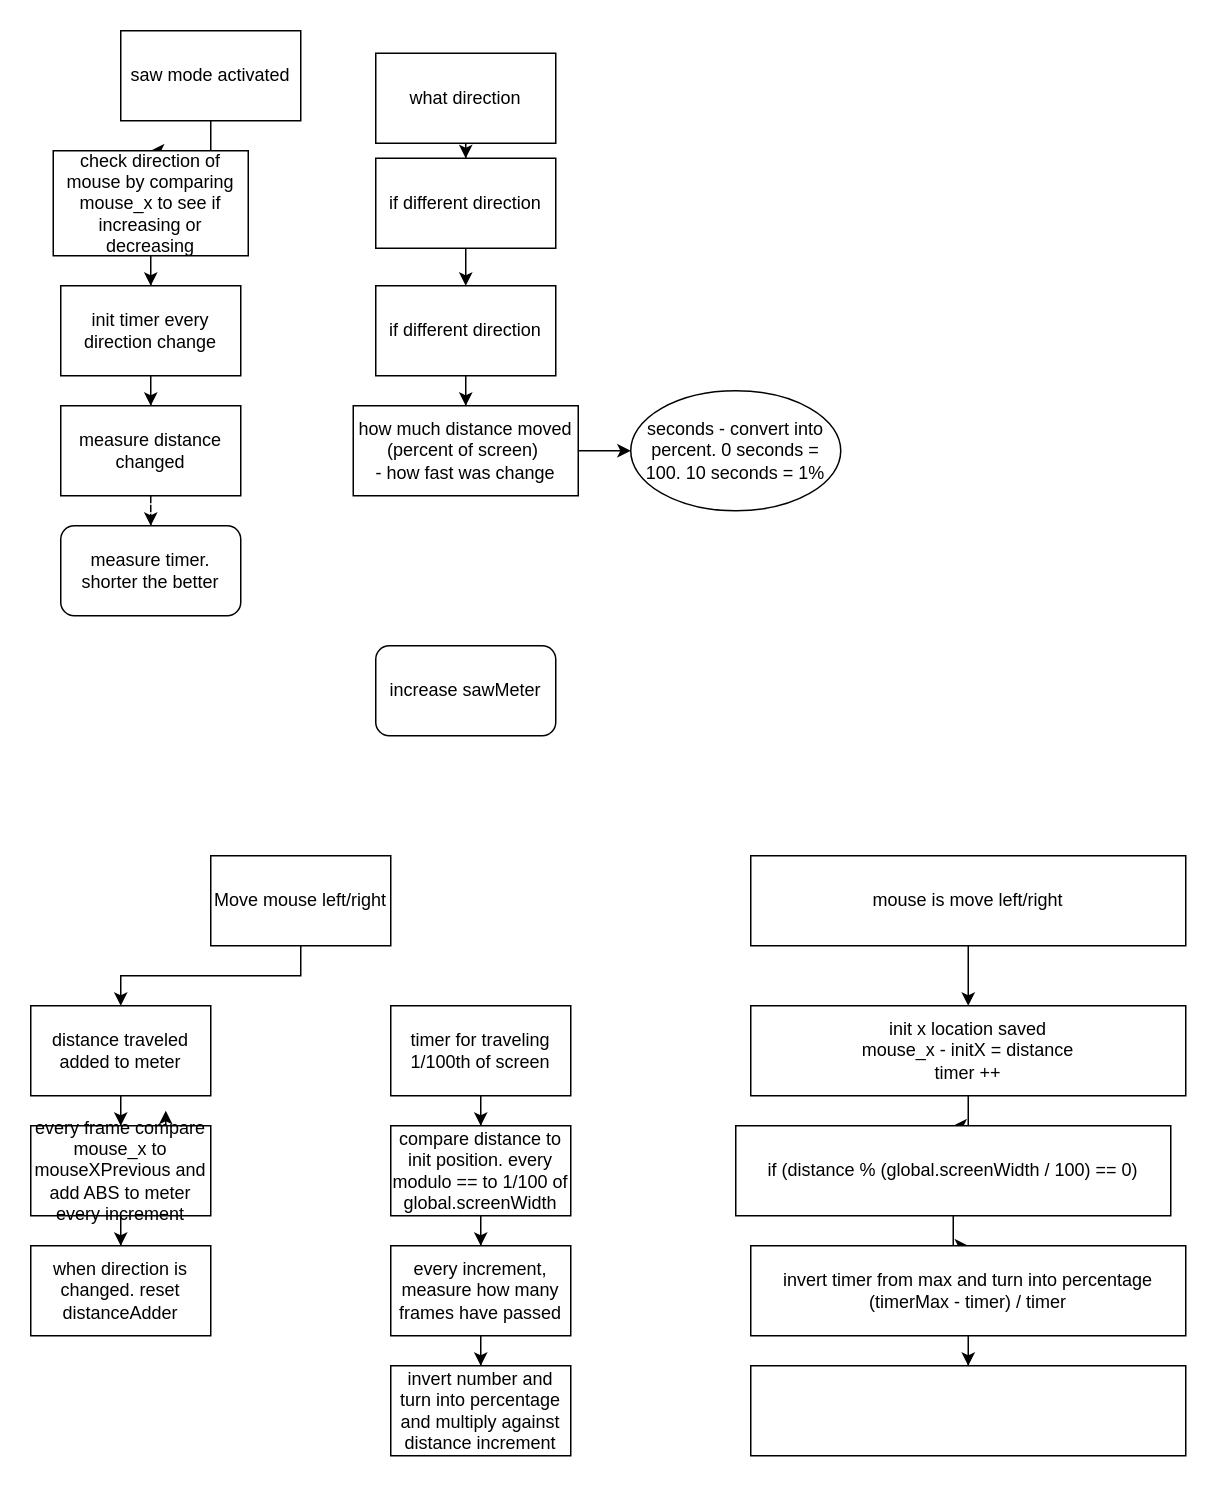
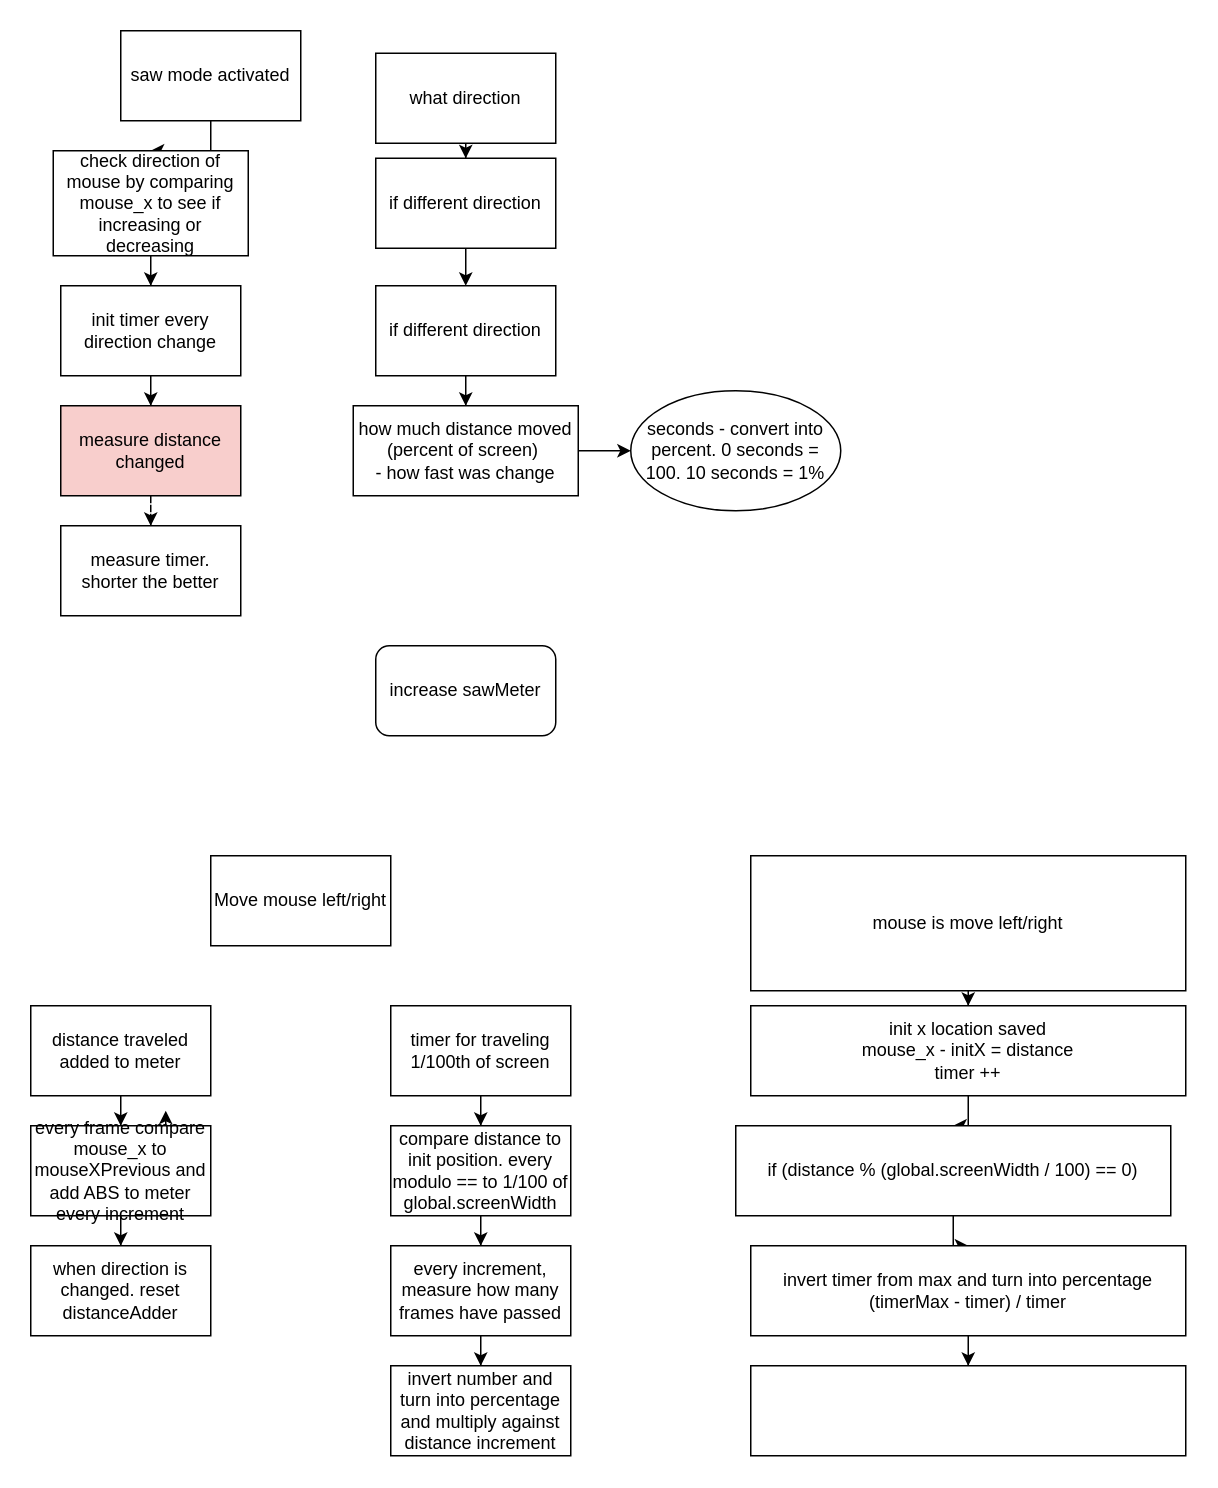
(151, 451) -> (151, 451)
(151, 571) -> (151, 571)
(968, 901) -> (968, 923)
(216, 976) -> none
